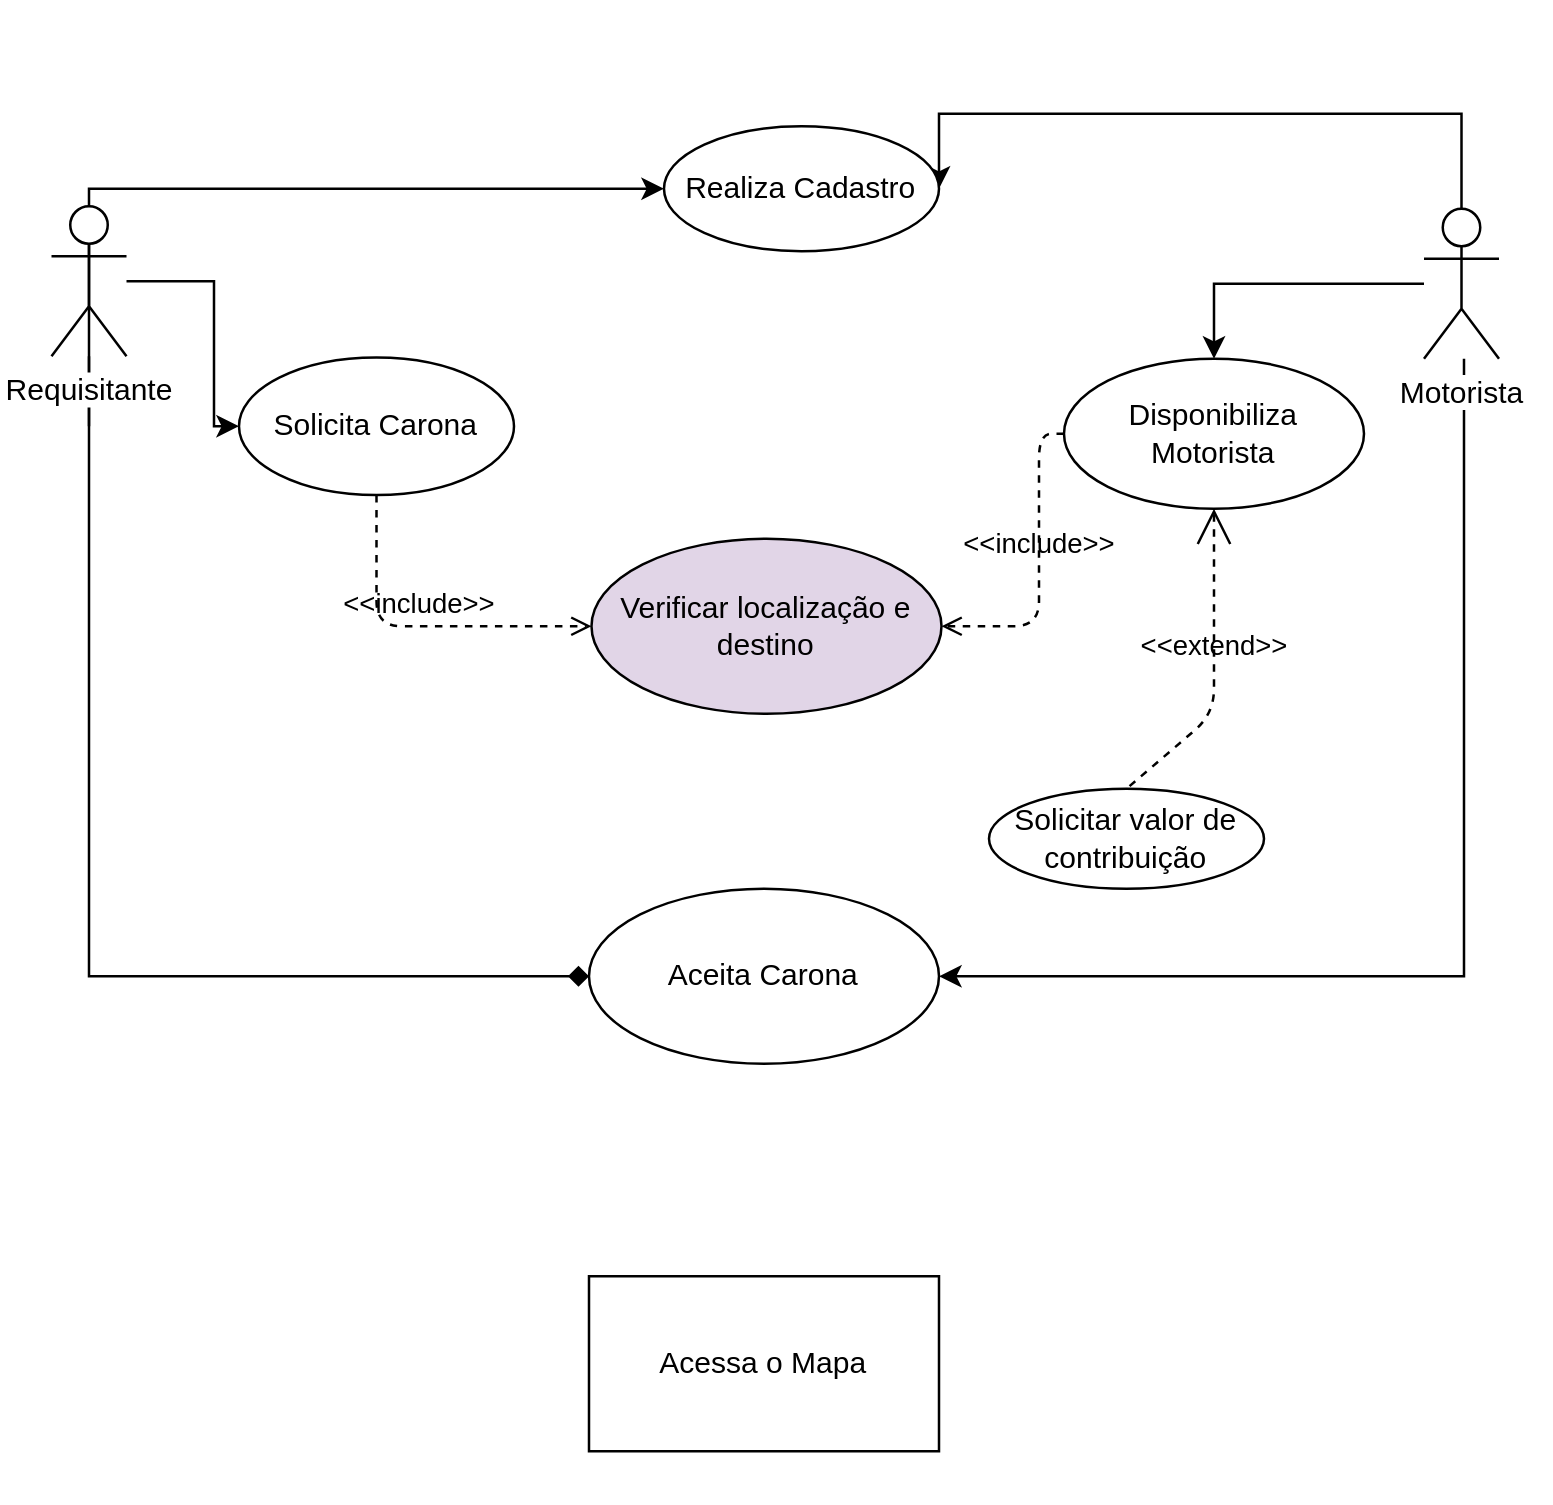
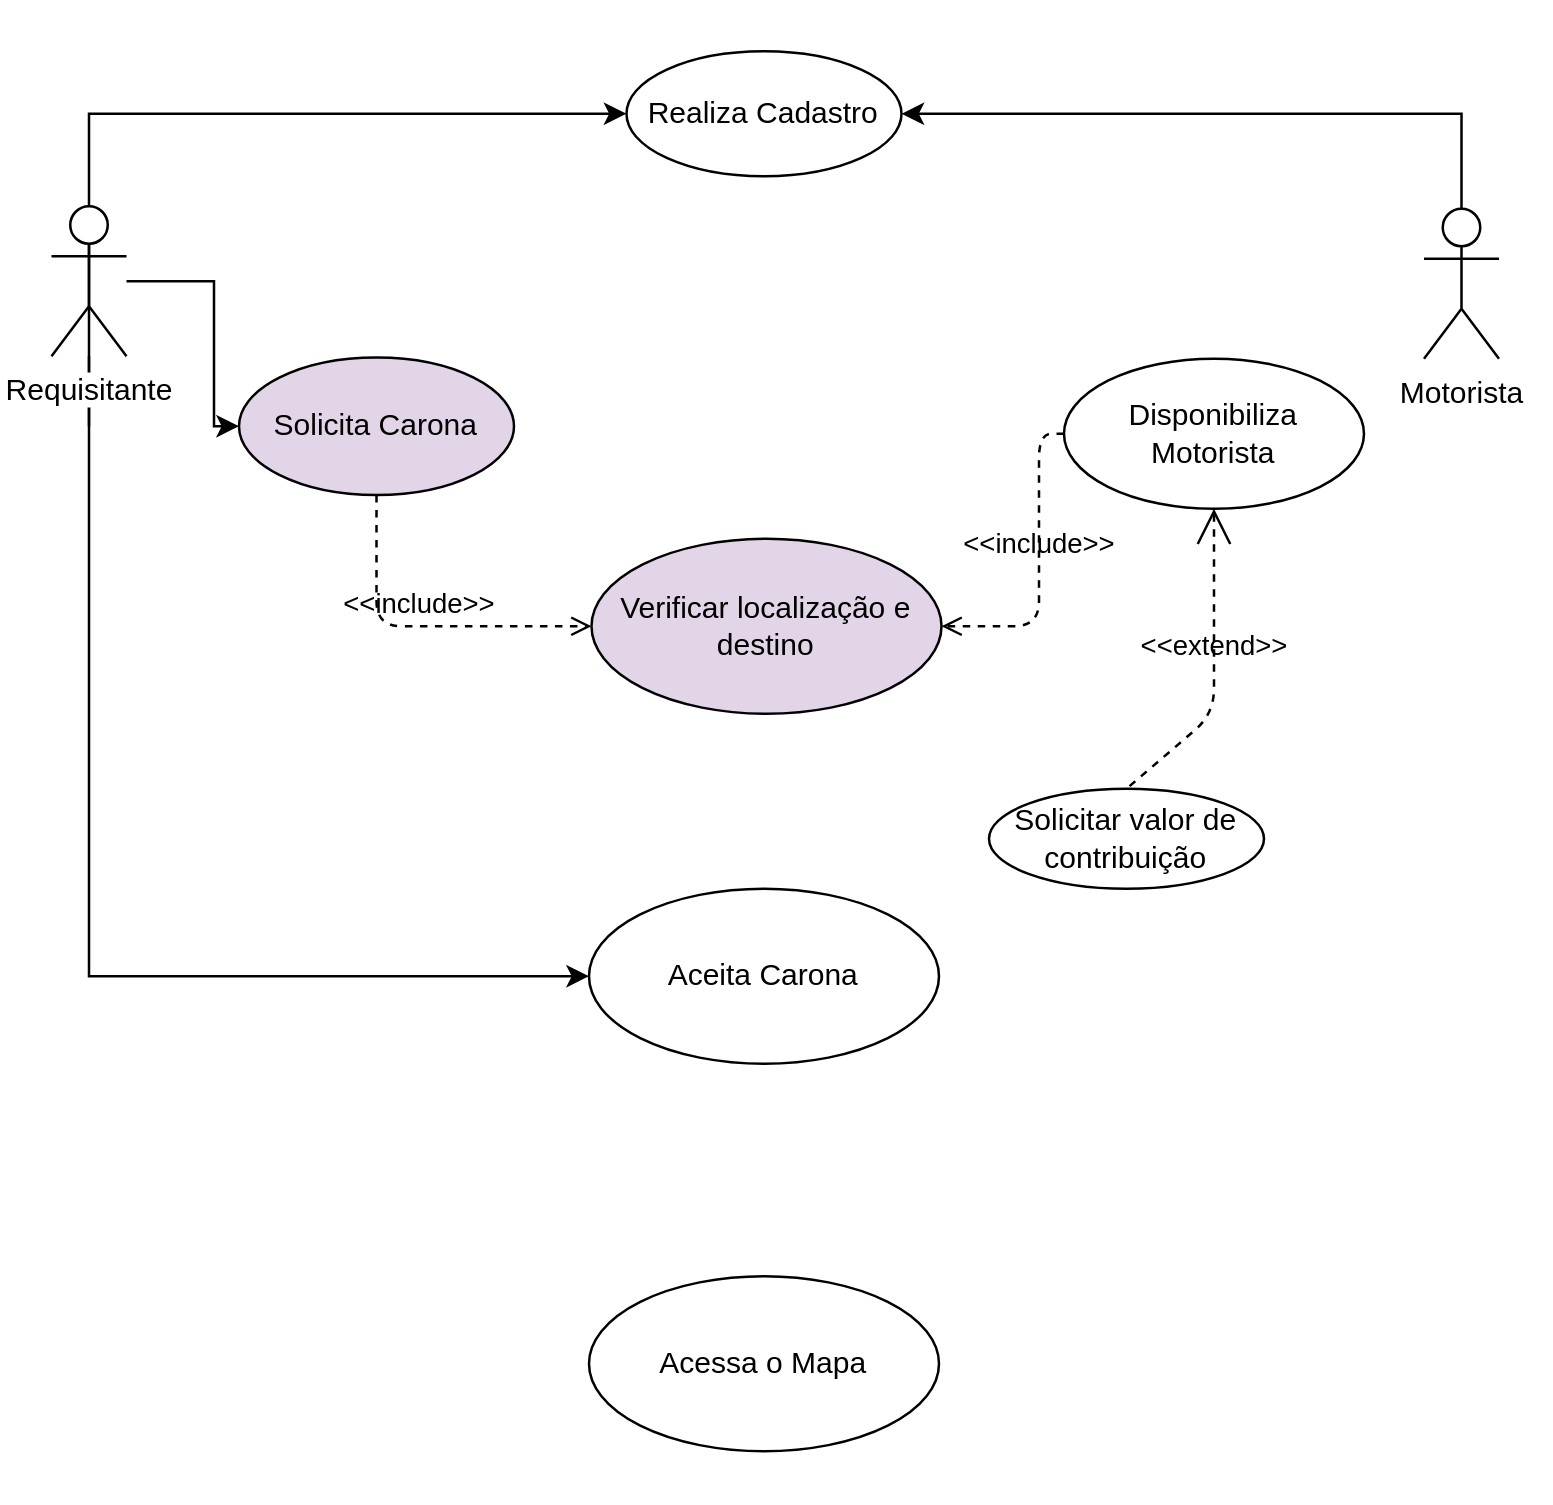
(801, 189) -> (764, 114)
(1290, 284) -> none
(376, 426) -> (376, 426)
(1464, 946) -> none
(568, 976) -> (570, 976)
(764, 1364) -> (764, 1364)
